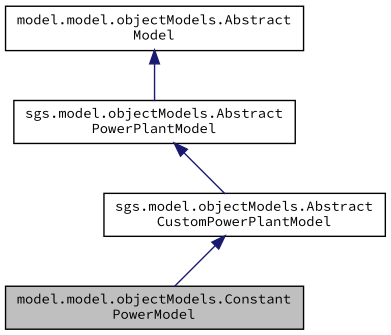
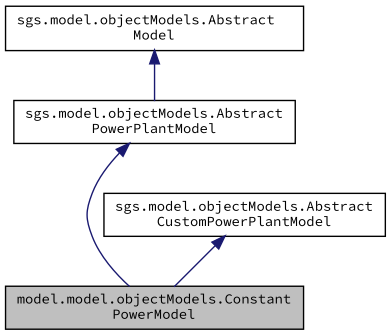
(155, 28) -> (155, 28)
(205, 173) -> (88, 222)
